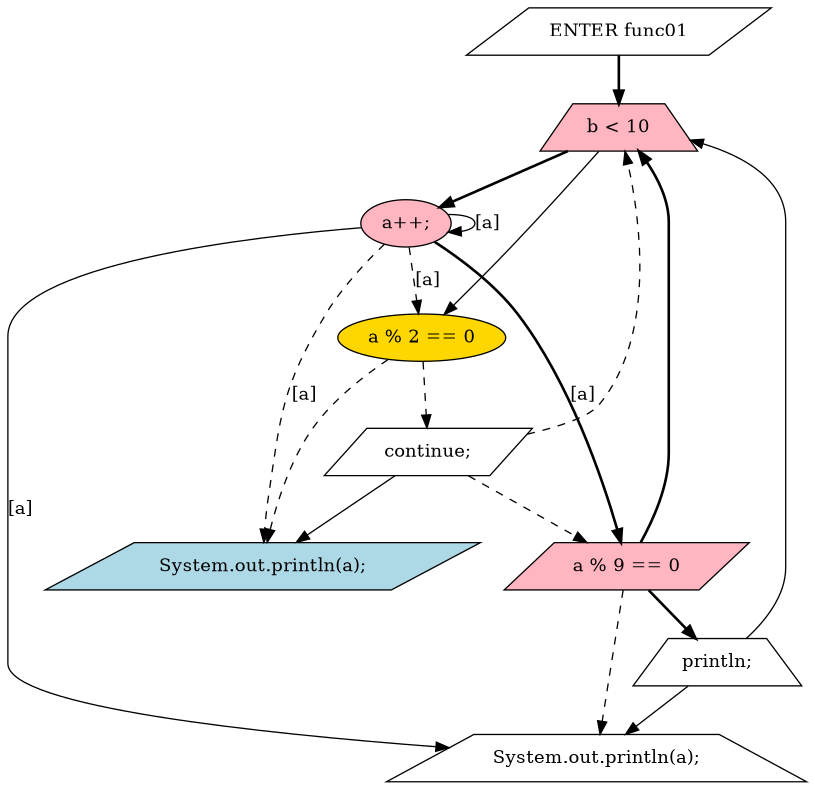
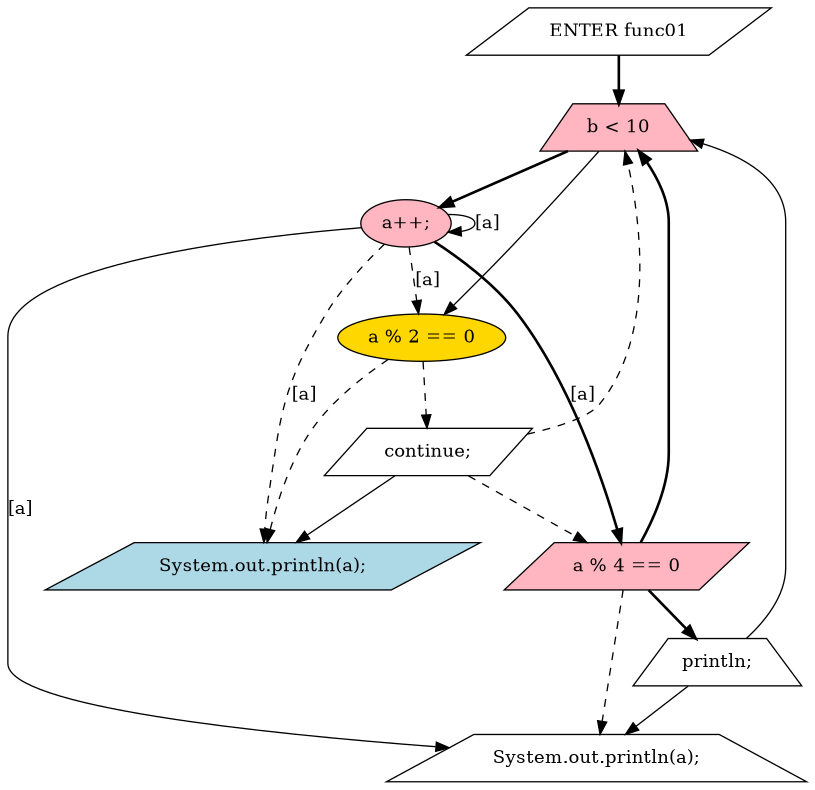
(627, 566) -> (627, 566)
